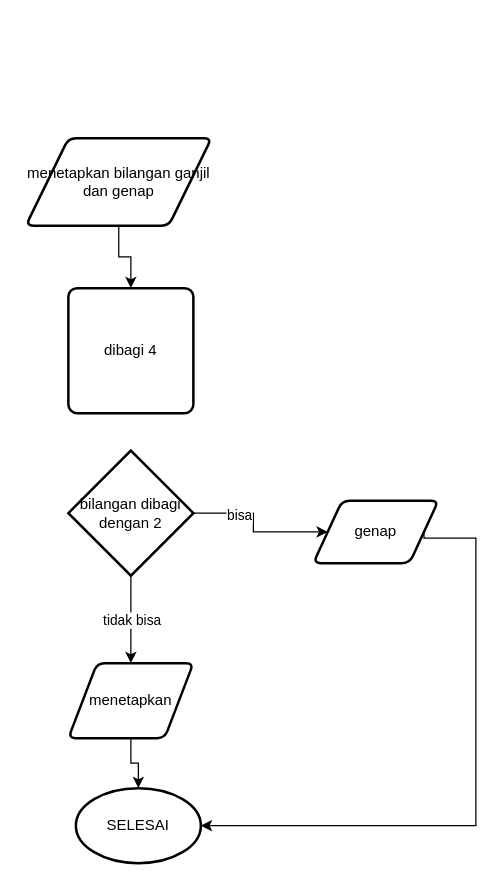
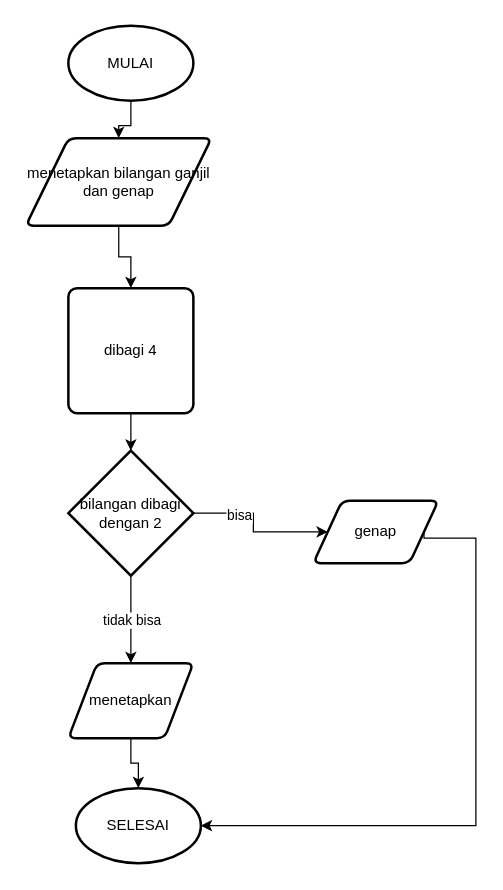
none -> (131, 63)
none -> (131, 121)
none -> (131, 436)
